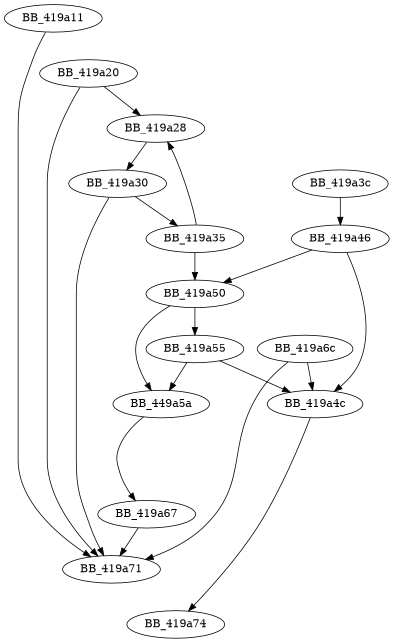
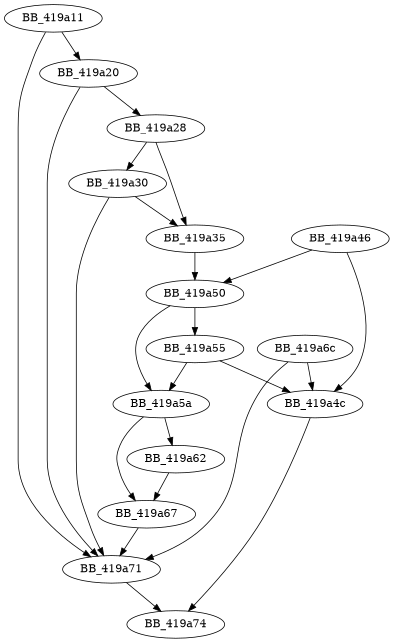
none -> (69, 43)
(340, 184) -> none
(186, 186) -> (170, 180)
(161, 404) -> (161, 404)
none -> (176, 459)
none -> (141, 594)
